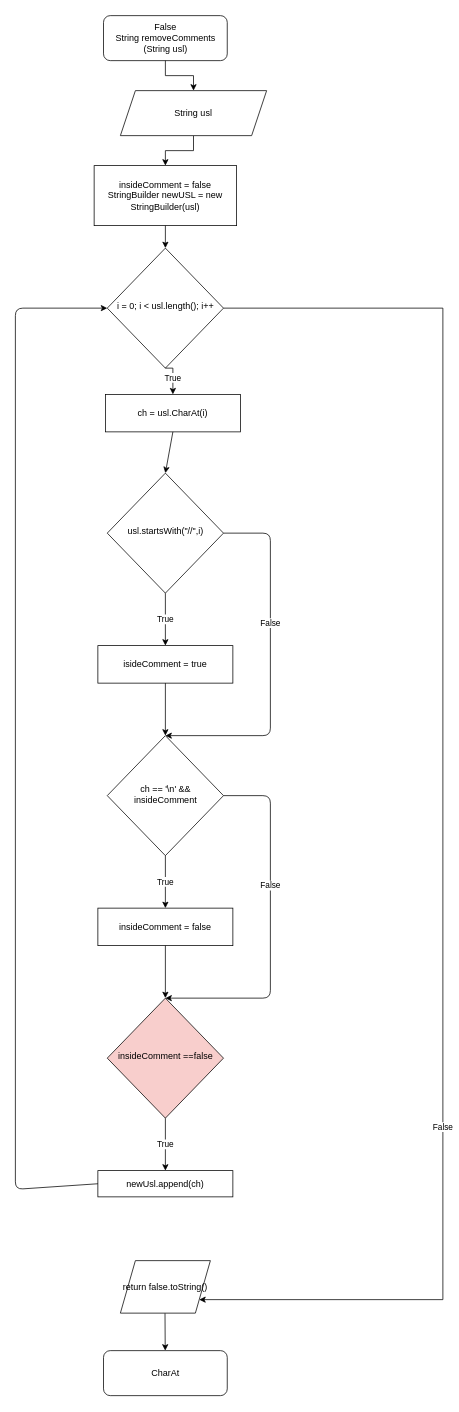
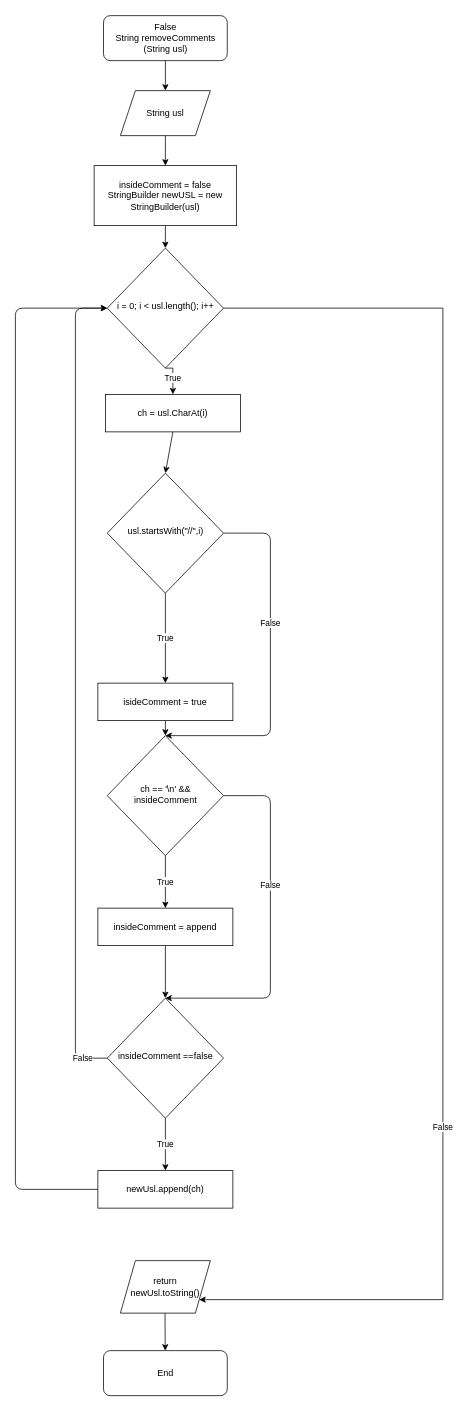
(194, 113) -> (165, 113)
(165, 664) -> (165, 702)
none -> (75, 696)
(165, 927) -> (165, 927)
(165, 1058) -> (165, 1058)
(165, 1184) -> (165, 1189)
(165, 1287) -> (165, 1287)
(166, 1373) -> (166, 1373)
